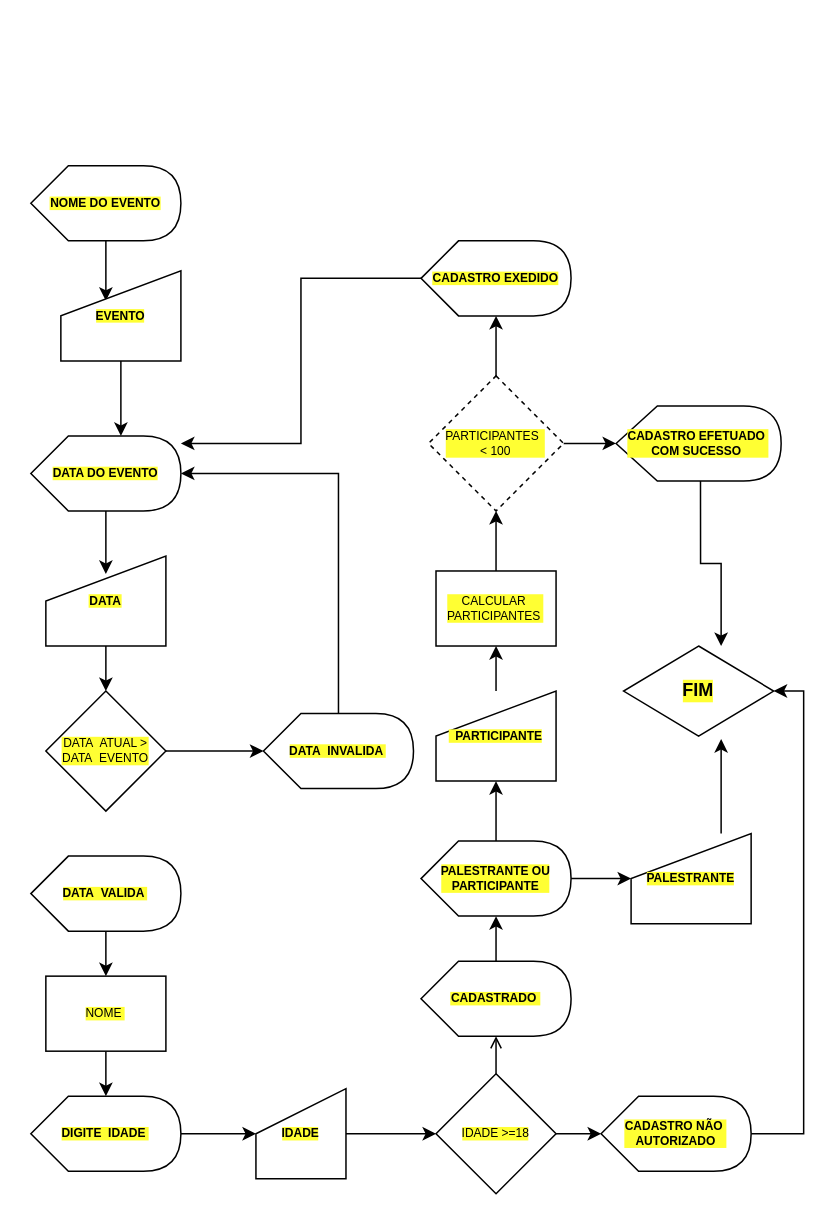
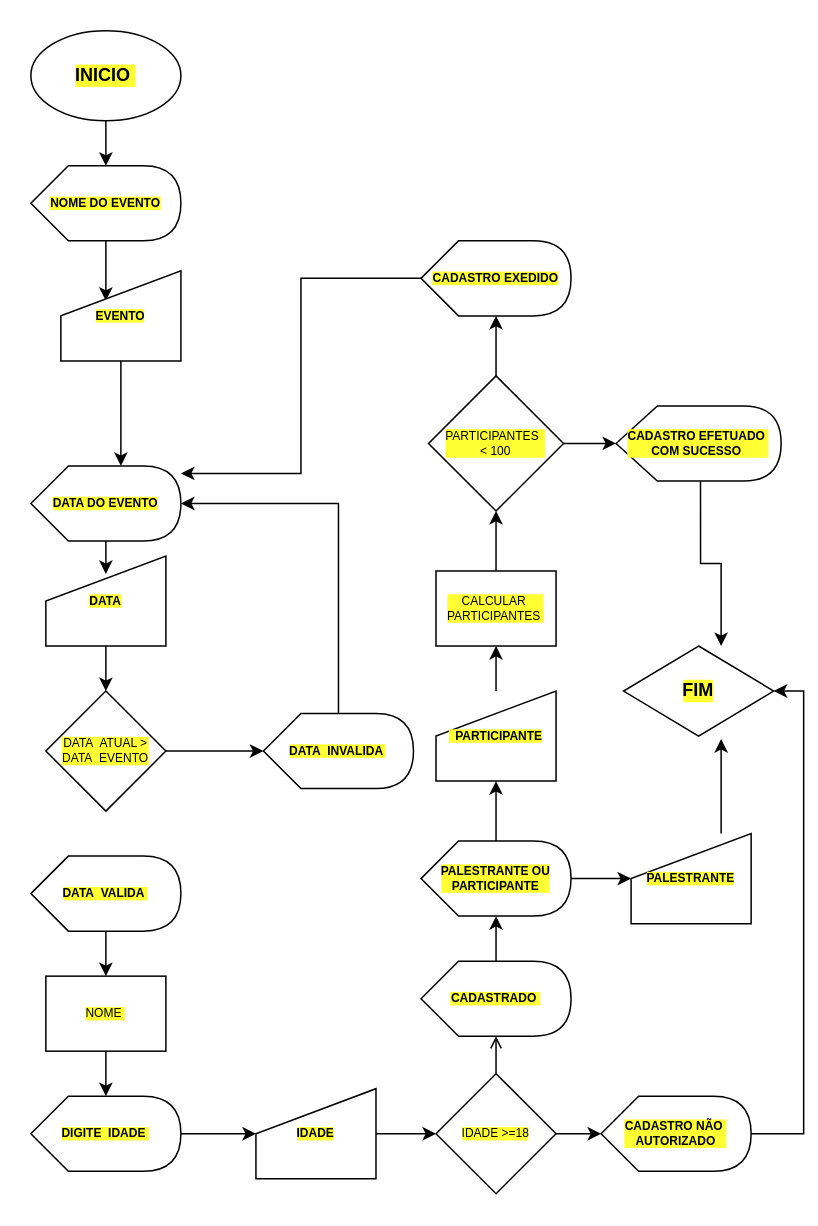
none -> (106, 76)
none -> (106, 138)
(496, 443) -> (496, 443)
(106, 473) -> (106, 503)
(301, 1133) -> (316, 1133)
